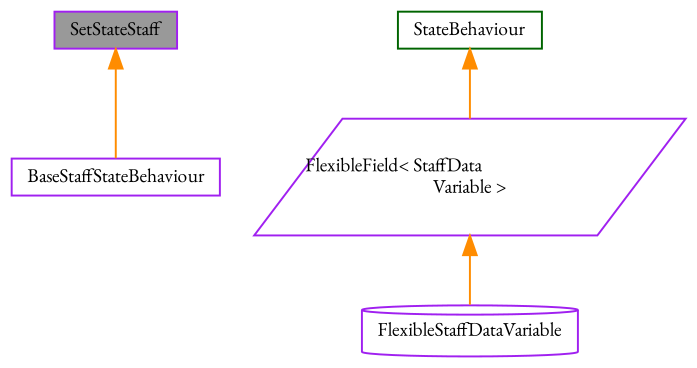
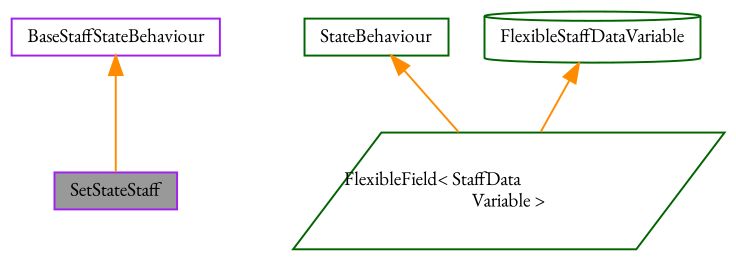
(116, 113) -> (116, 124)
(470, 177) -> (509, 191)
(470, 280) -> (555, 106)
(470, 331) -> (593, 37)
